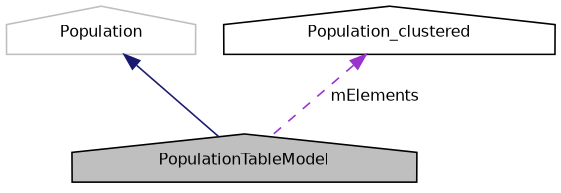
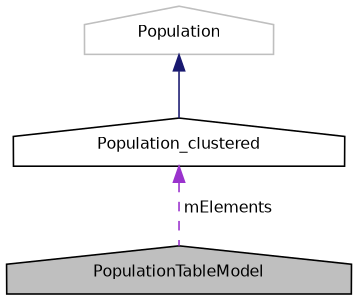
(178, 101) -> (179, 95)
